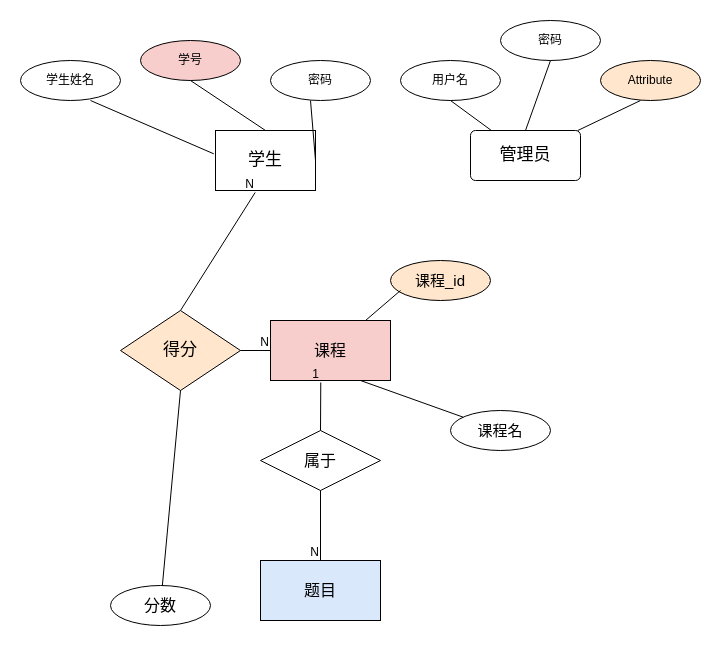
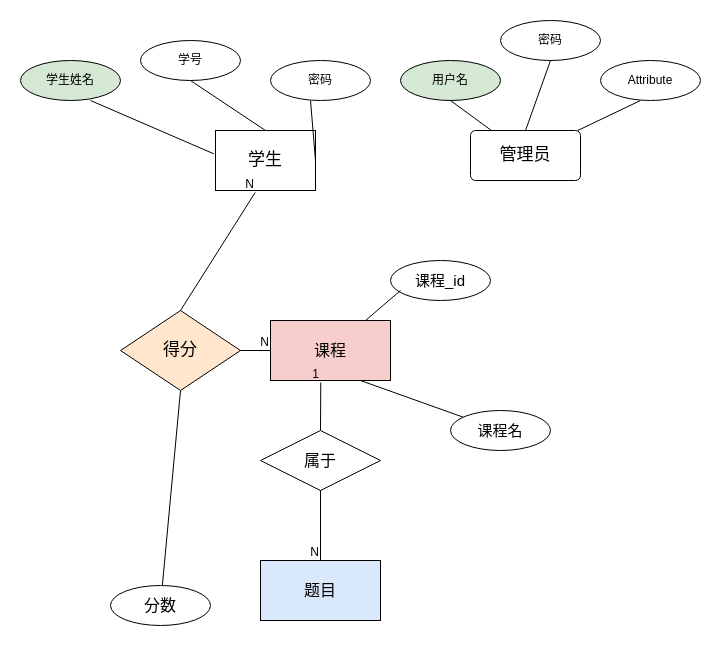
(191, 61) -> (191, 61)
(71, 81) -> (71, 81)
(451, 81) -> (451, 81)
(651, 81) -> (651, 81)
(441, 281) -> (441, 281)
